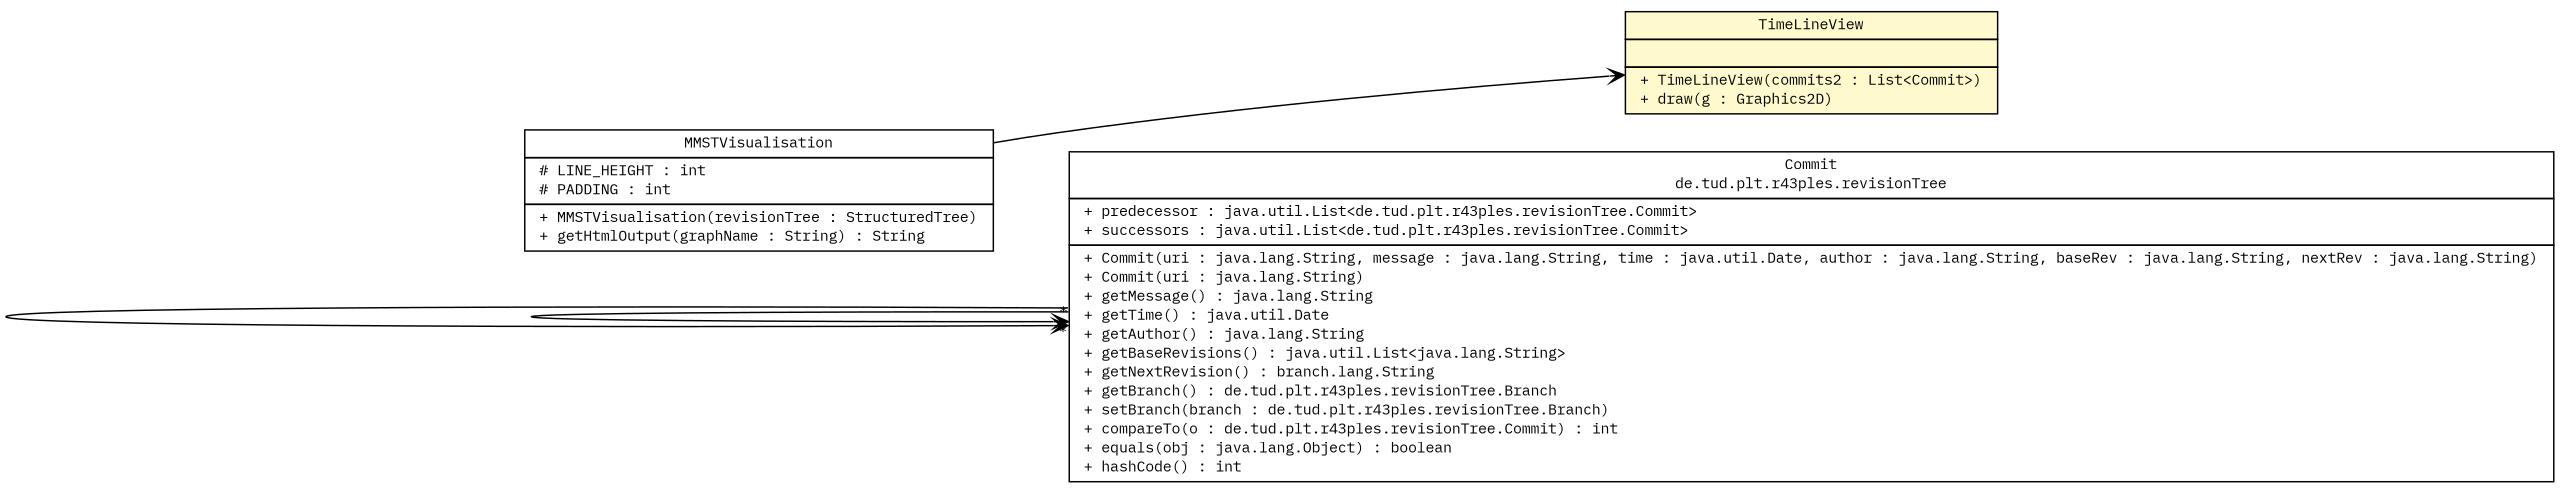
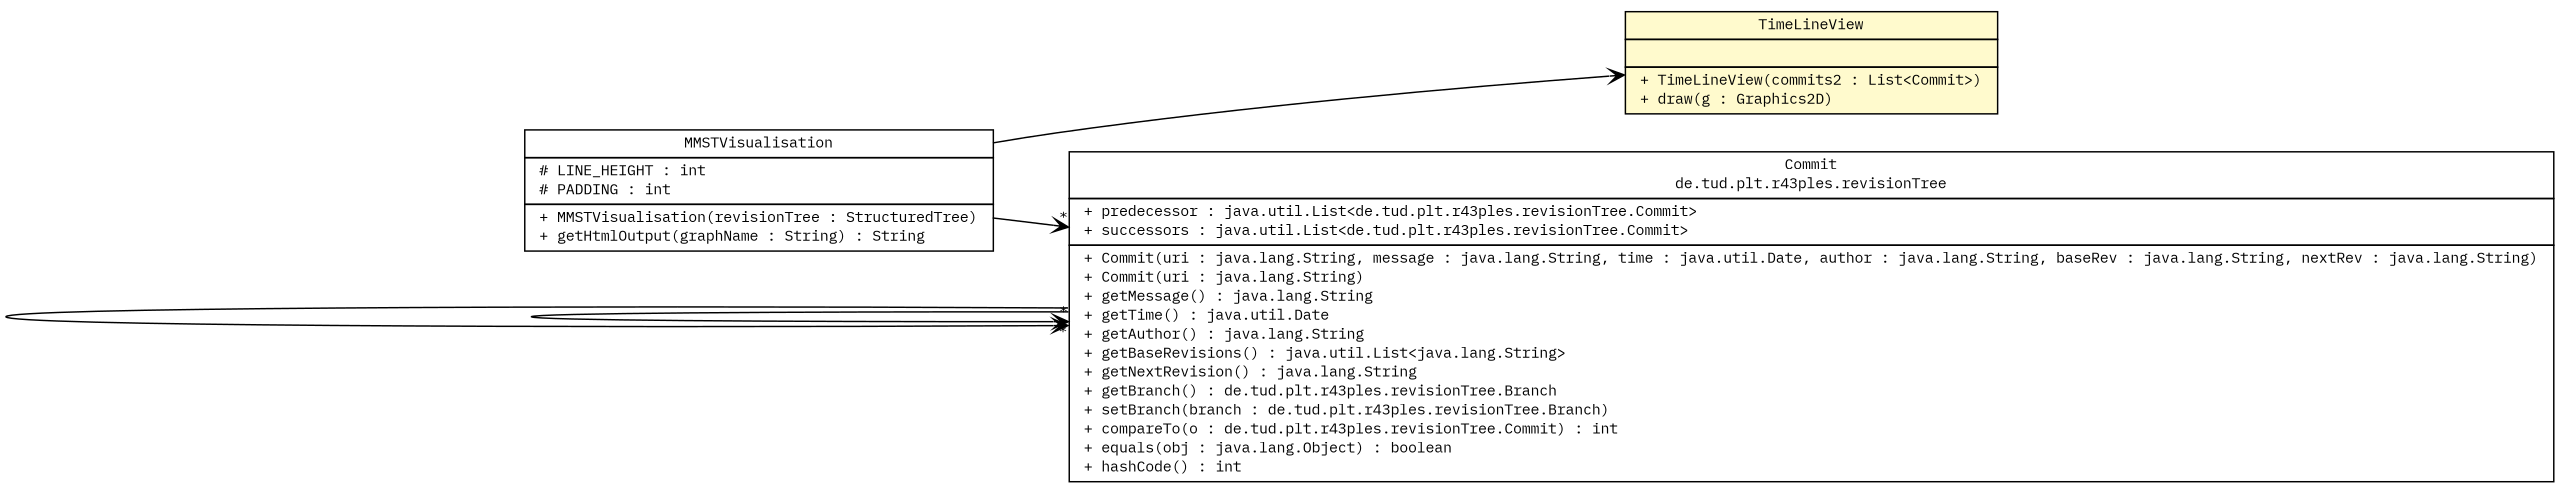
none -> (1023, 222)
(1260, 372) -> (1251, 372)
